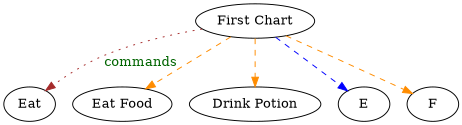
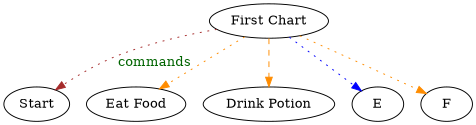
(192, 60) -> (206, 60)
(308, 61) -> (322, 61)
(345, 62) -> (359, 62)
(30, 104) -> (37, 104)
